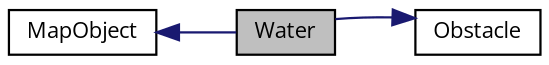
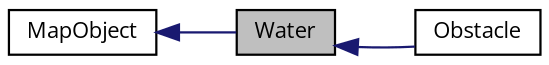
(364, 18) -> (386, 47)
